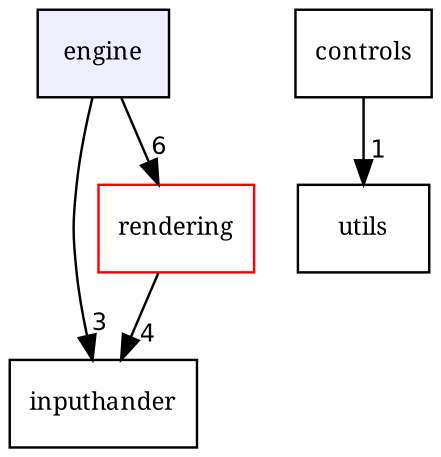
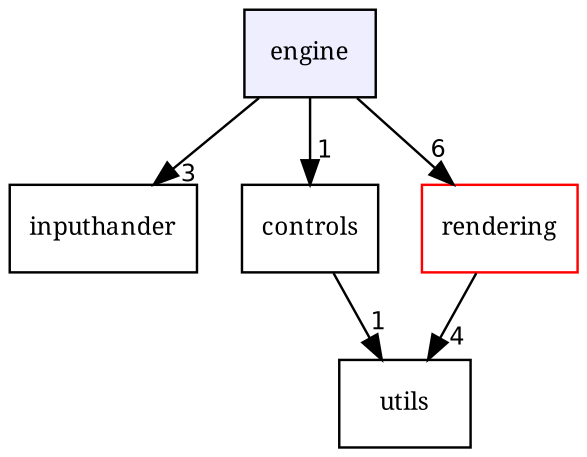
none -> (310, 129)
(145, 305) -> (458, 306)
